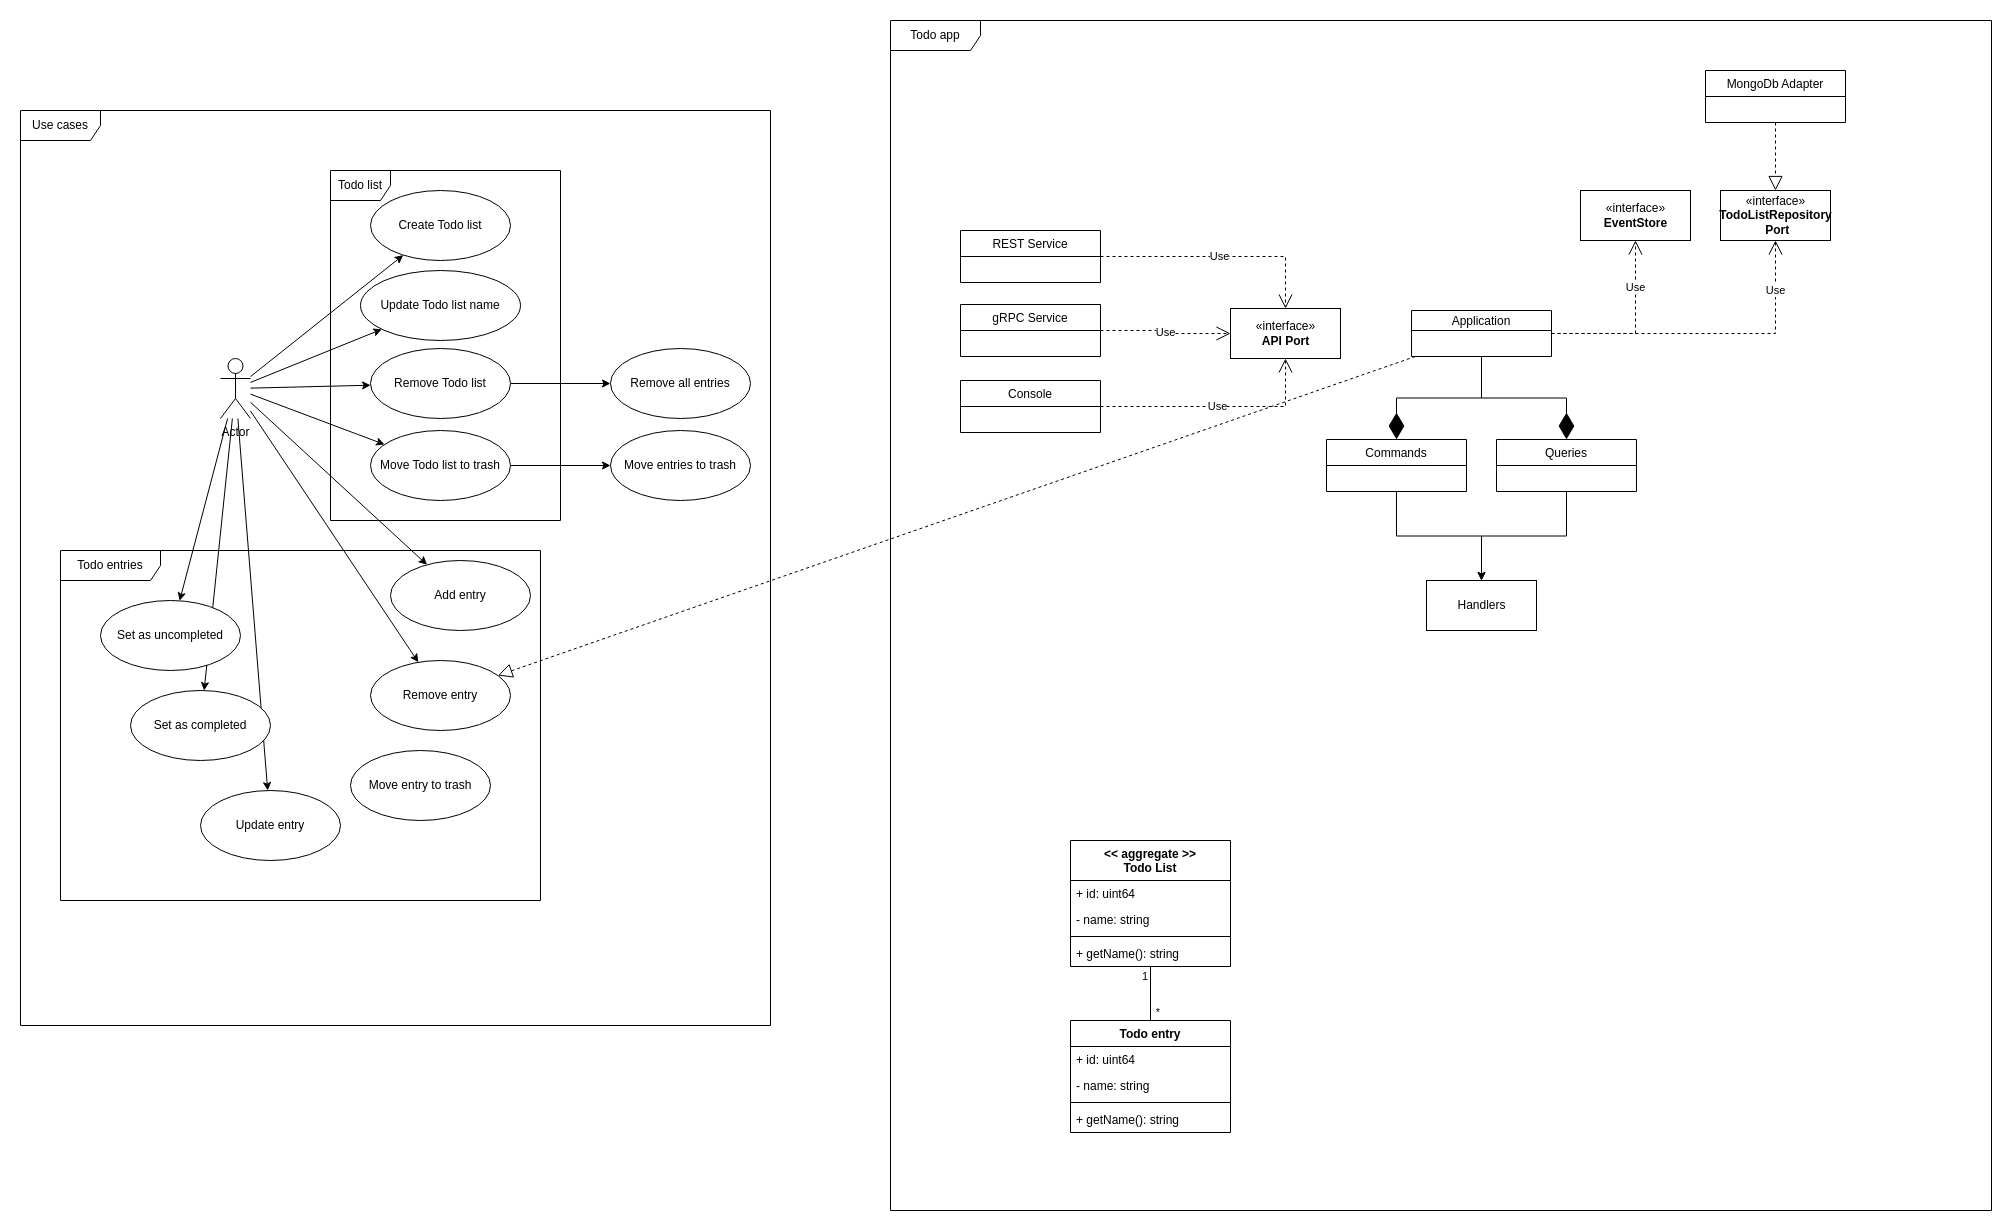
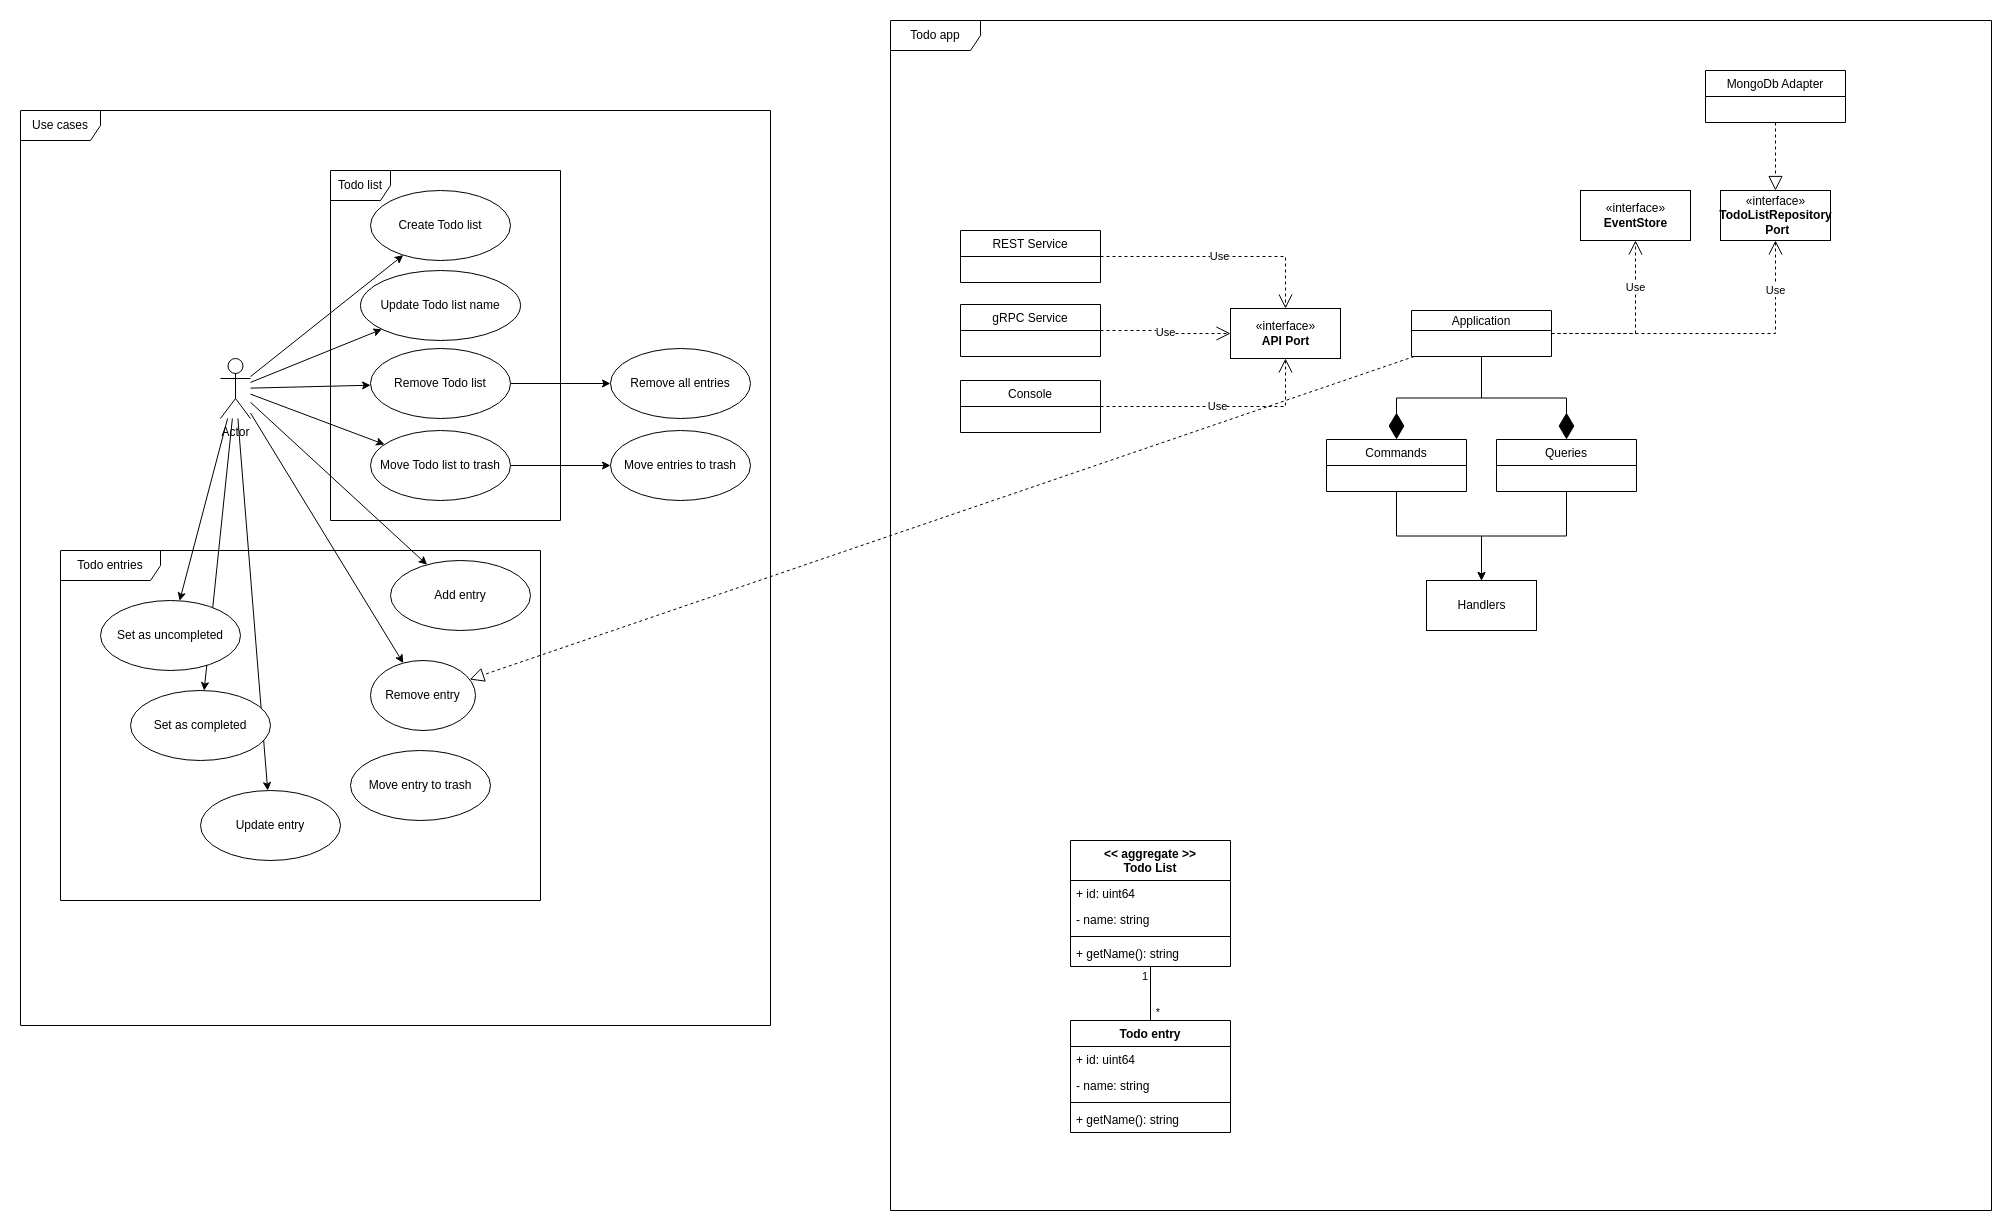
(441, 696) -> (423, 696)
